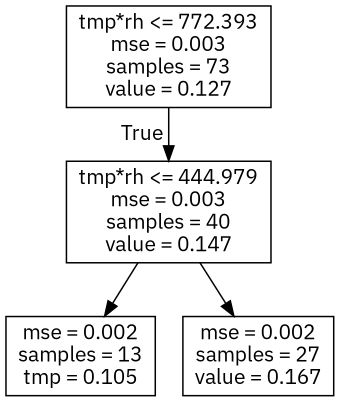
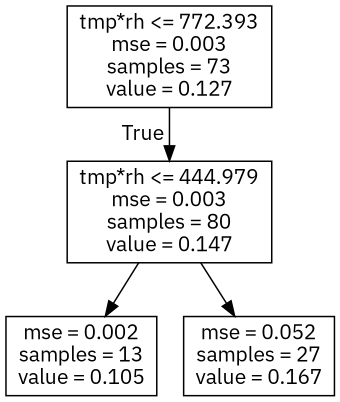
(169, 212) -> (169, 212)
(81, 356) -> (81, 356)
(258, 356) -> (259, 356)
